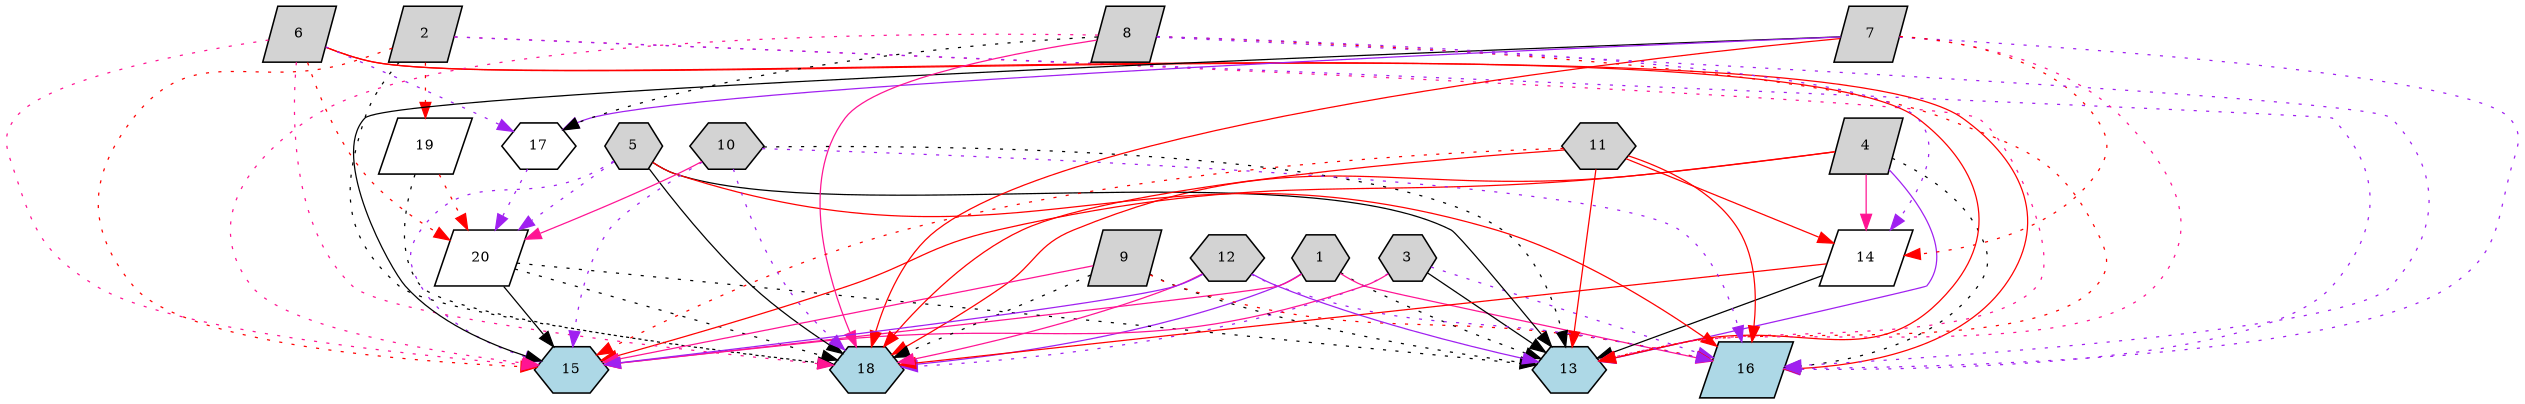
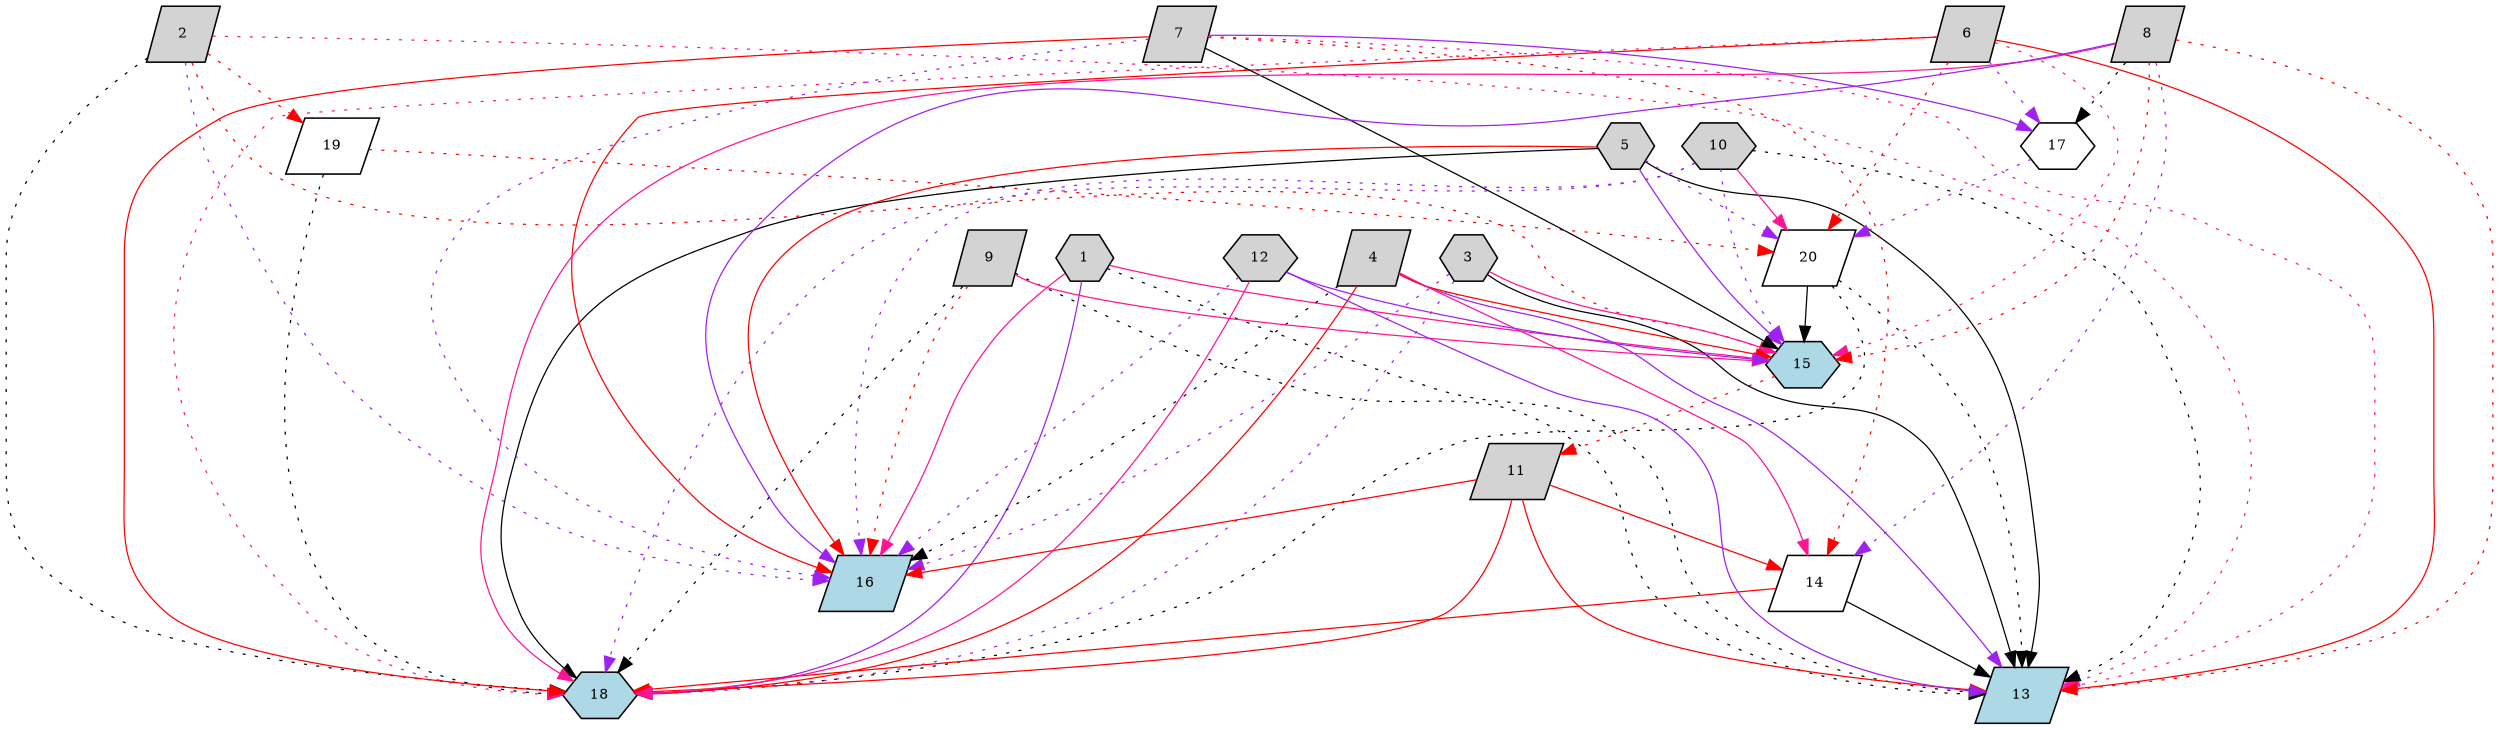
(552, 56) -> (2068, 274)
(2167, 93) -> (1232, 105)
(1599, 146) -> (1517, 472)
(1148, 183) -> (1670, 414)
(435, 214) -> (1699, 256)
(1569, 370) -> (2022, 695)
